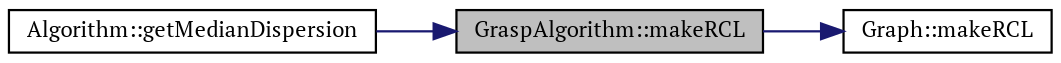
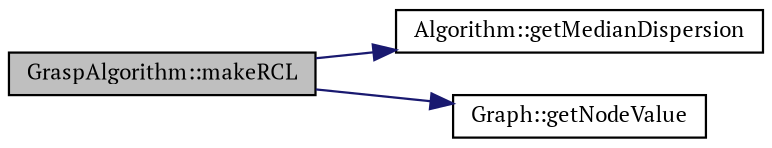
(405, 31) -> (344, 55)
(948, 31) -> (580, 116)
